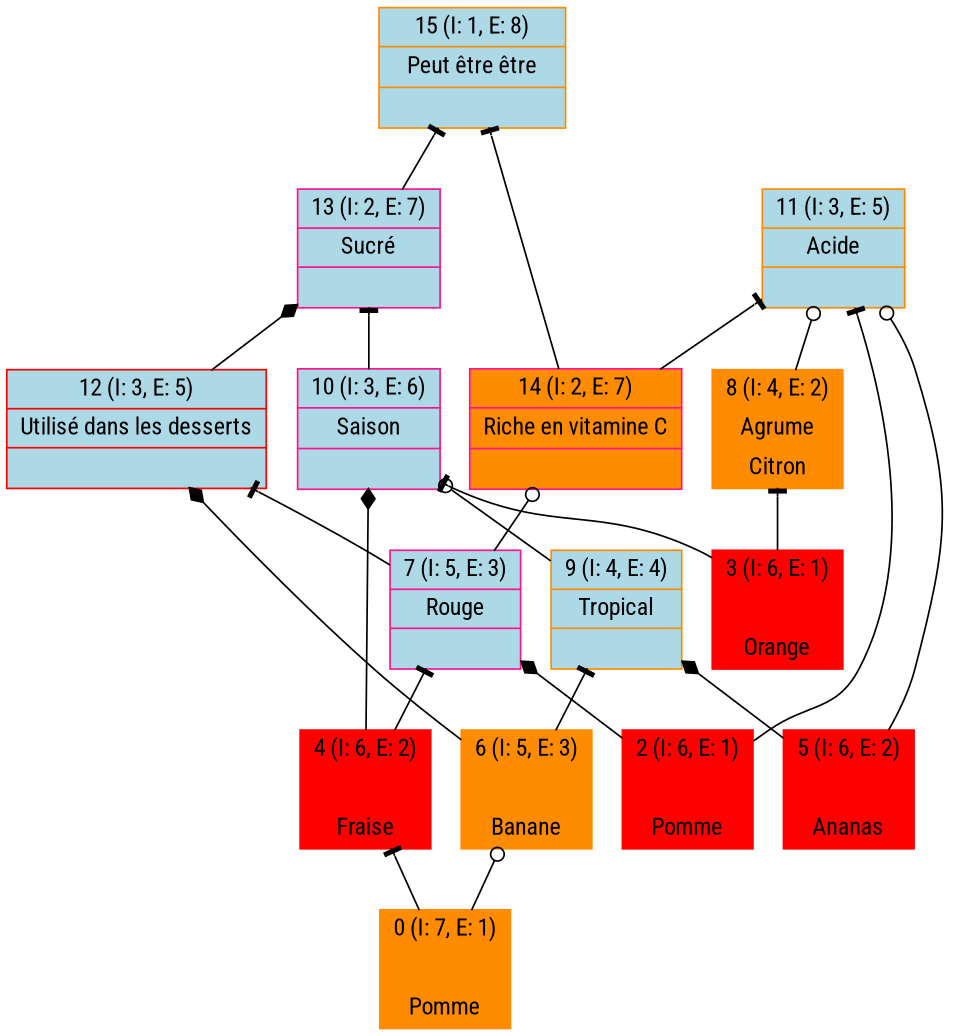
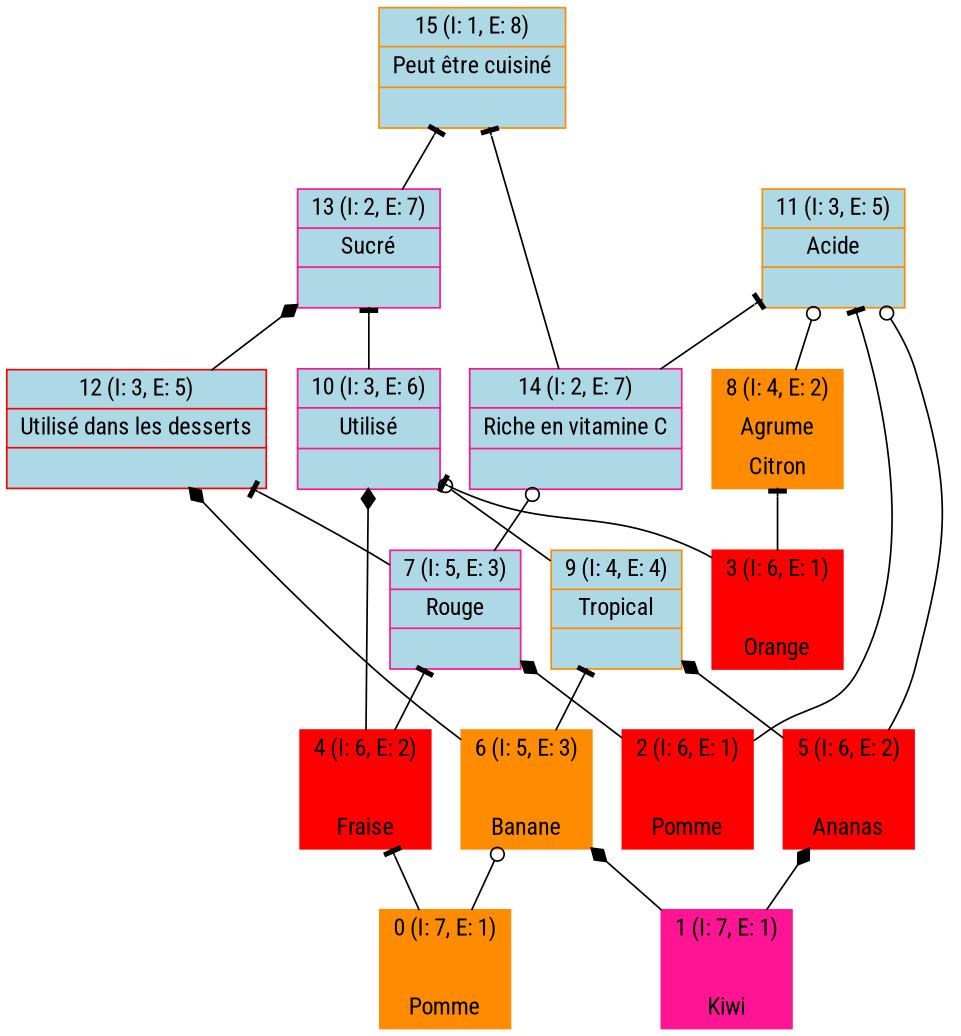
(472, 66) -> (472, 66)
(369, 427) -> (369, 427)
(576, 429) -> (576, 429)
none -> (727, 969)
